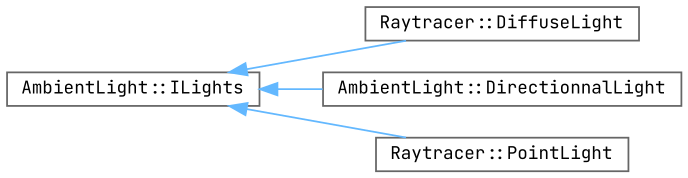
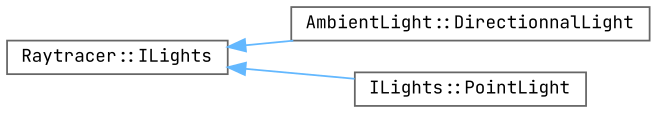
(502, 24) -> none
(133, 89) -> (117, 57)
(502, 154) -> (470, 89)
